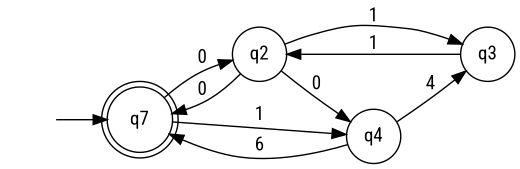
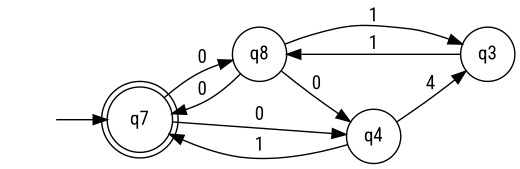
(260, 54) -> (260, 54)
(260, 115) -> (260, 115)
(260, 145) -> (260, 145)
